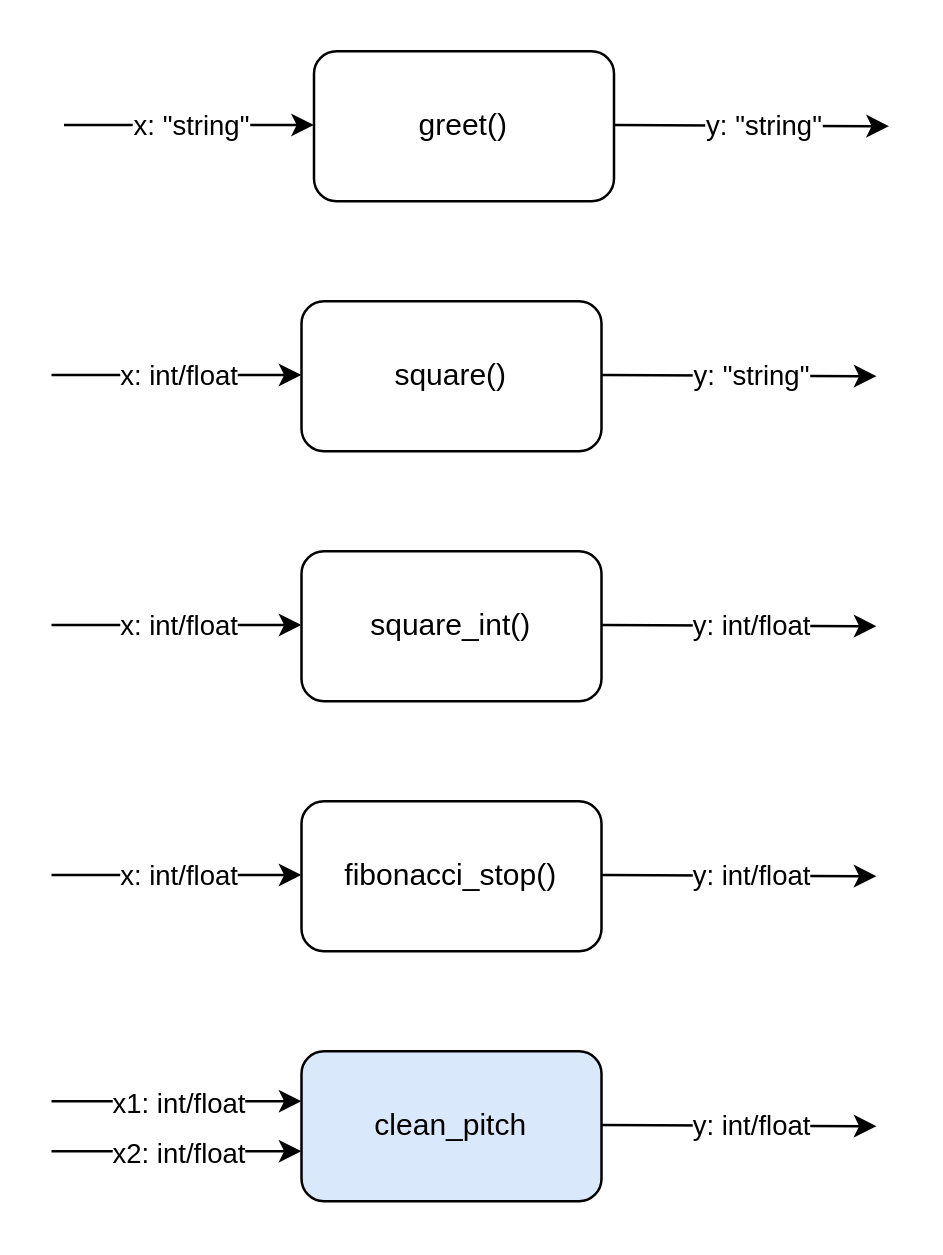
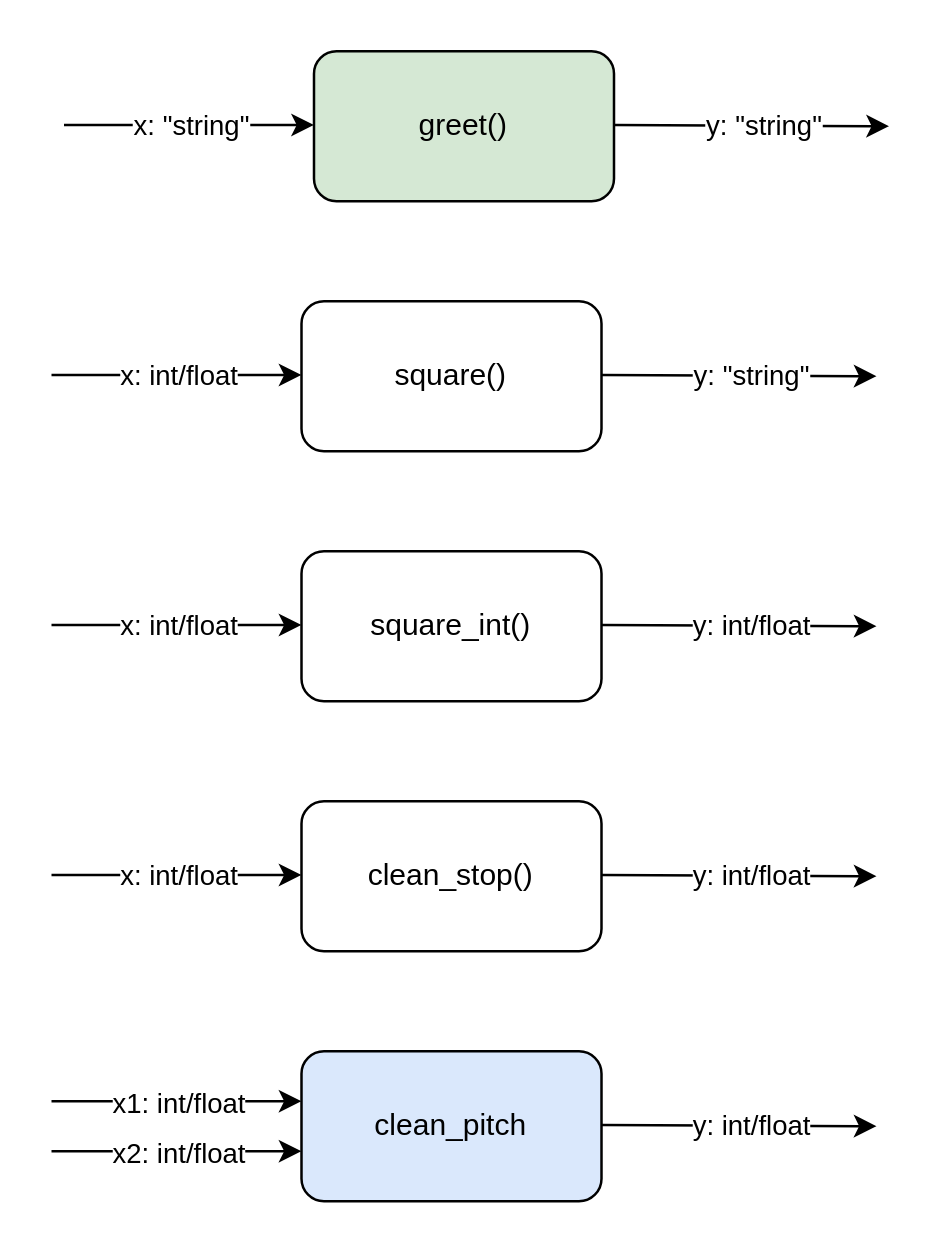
(464, 126) -> (464, 126)
(451, 876) -> (451, 876)
